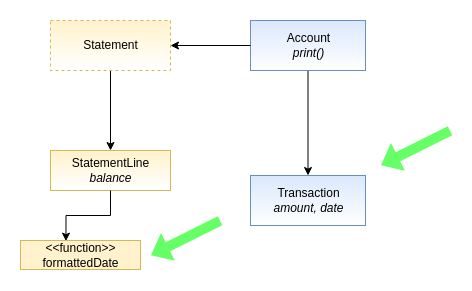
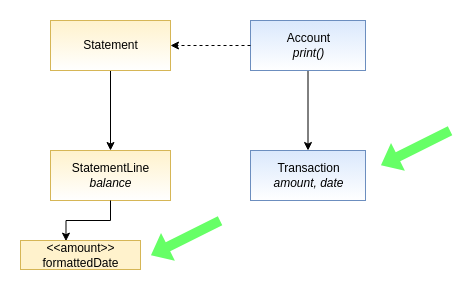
(111, 46) -> (111, 46)
(213, 46) -> (213, 46)
(111, 171) -> (111, 176)
(308, 201) -> (308, 176)
(81, 256) -> (81, 256)
